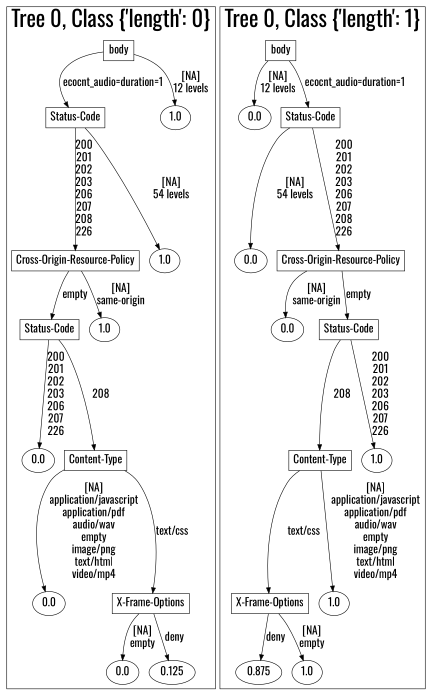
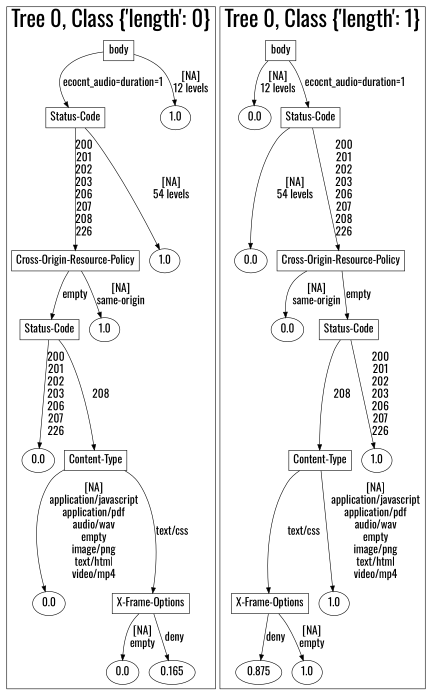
(172, 672) -> (172, 672)
